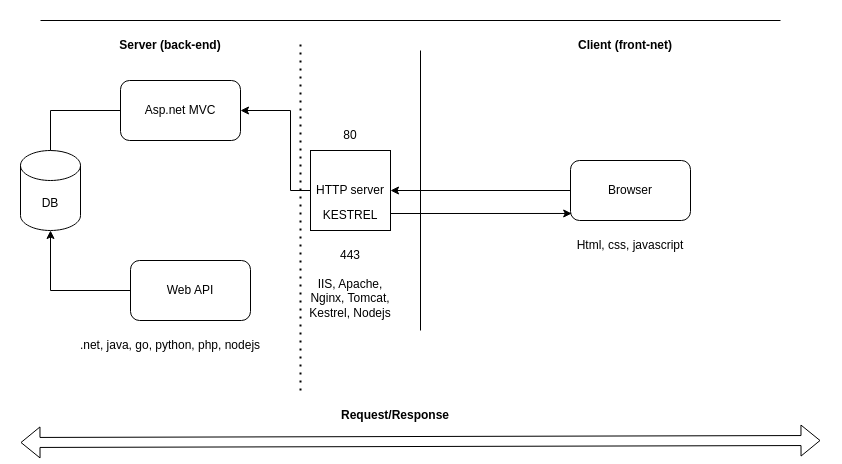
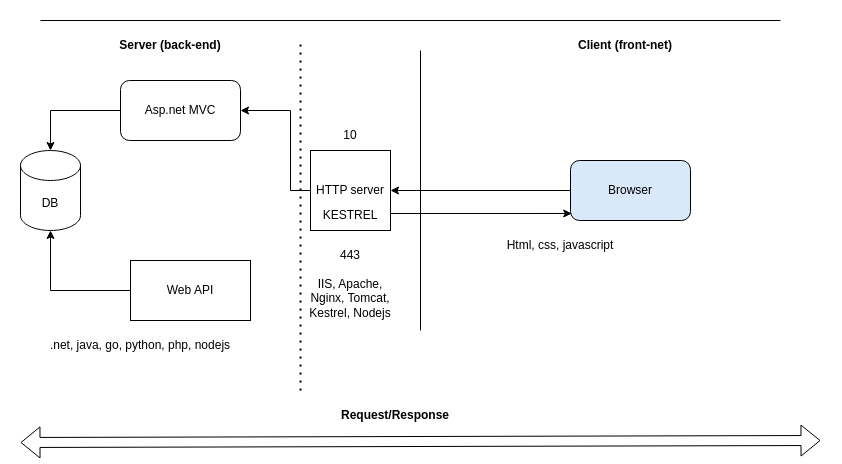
(351, 136) -> (351, 136)
(51, 145) -> (51, 142)
(631, 191) -> (631, 191)
(631, 246) -> (561, 246)
(191, 291) -> (191, 291)
(171, 346) -> (141, 346)
